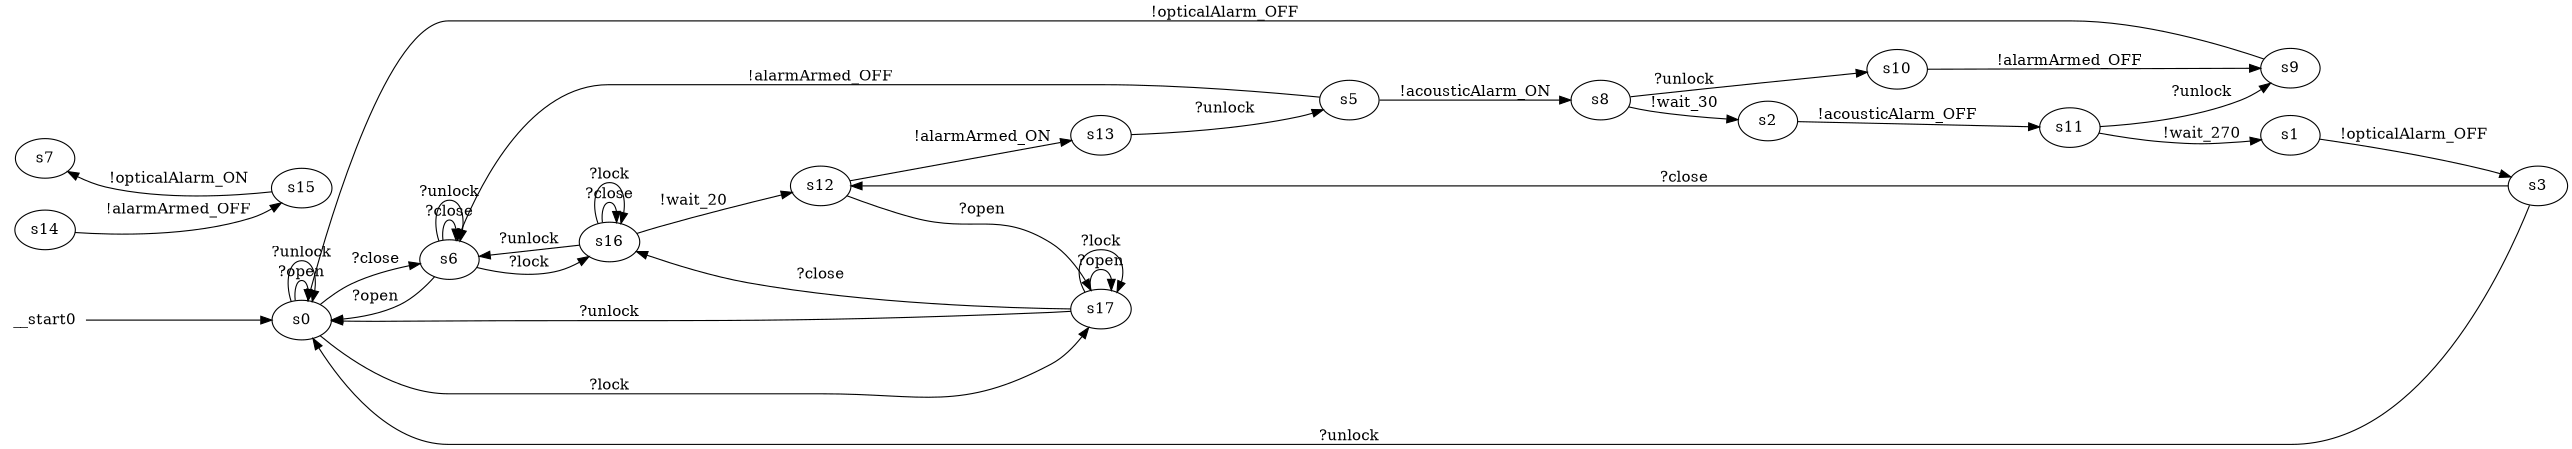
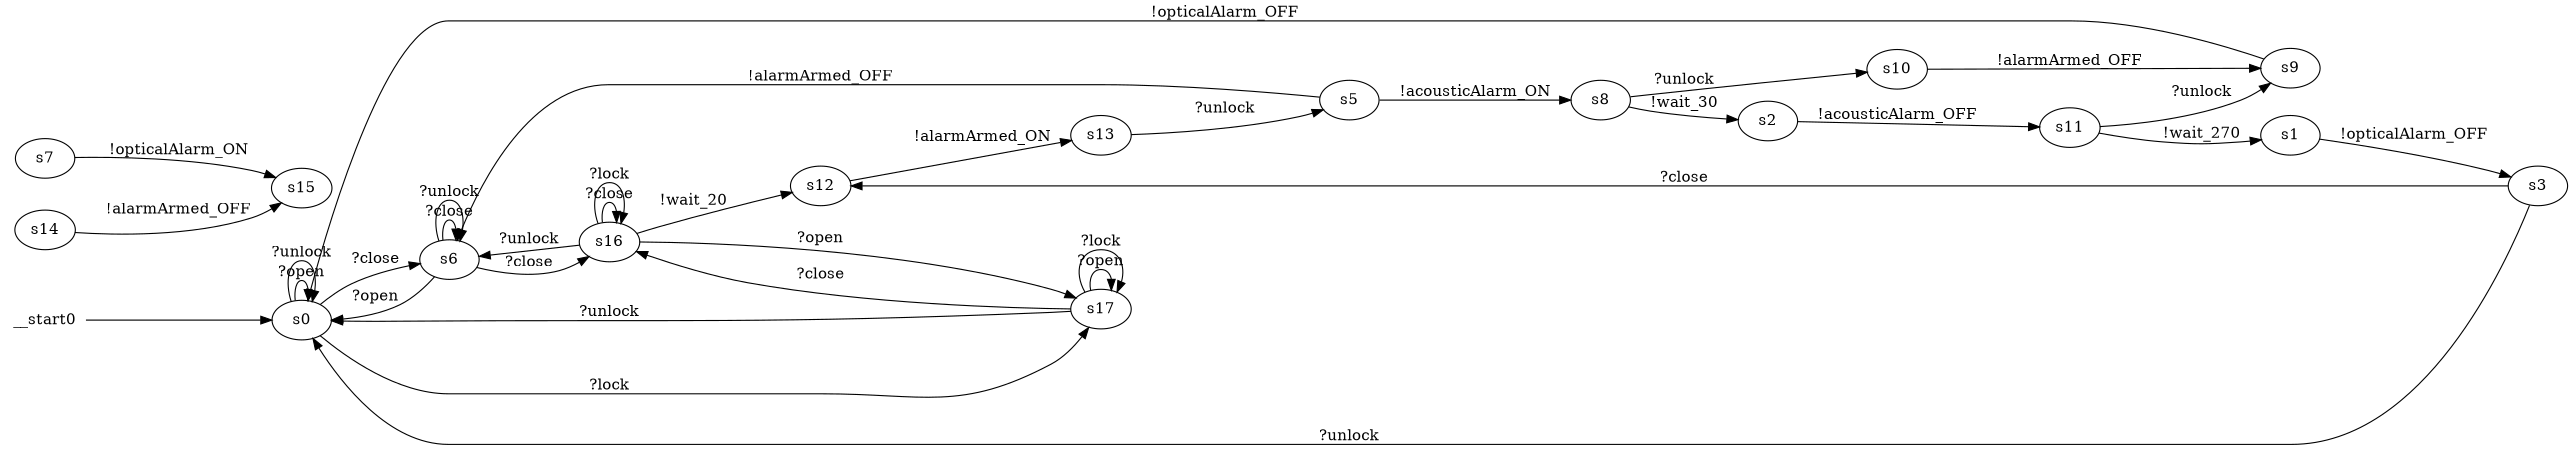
(174, 195) -> (171, 160)
(974, 224) -> (854, 254)
(529, 262) -> (529, 262)
